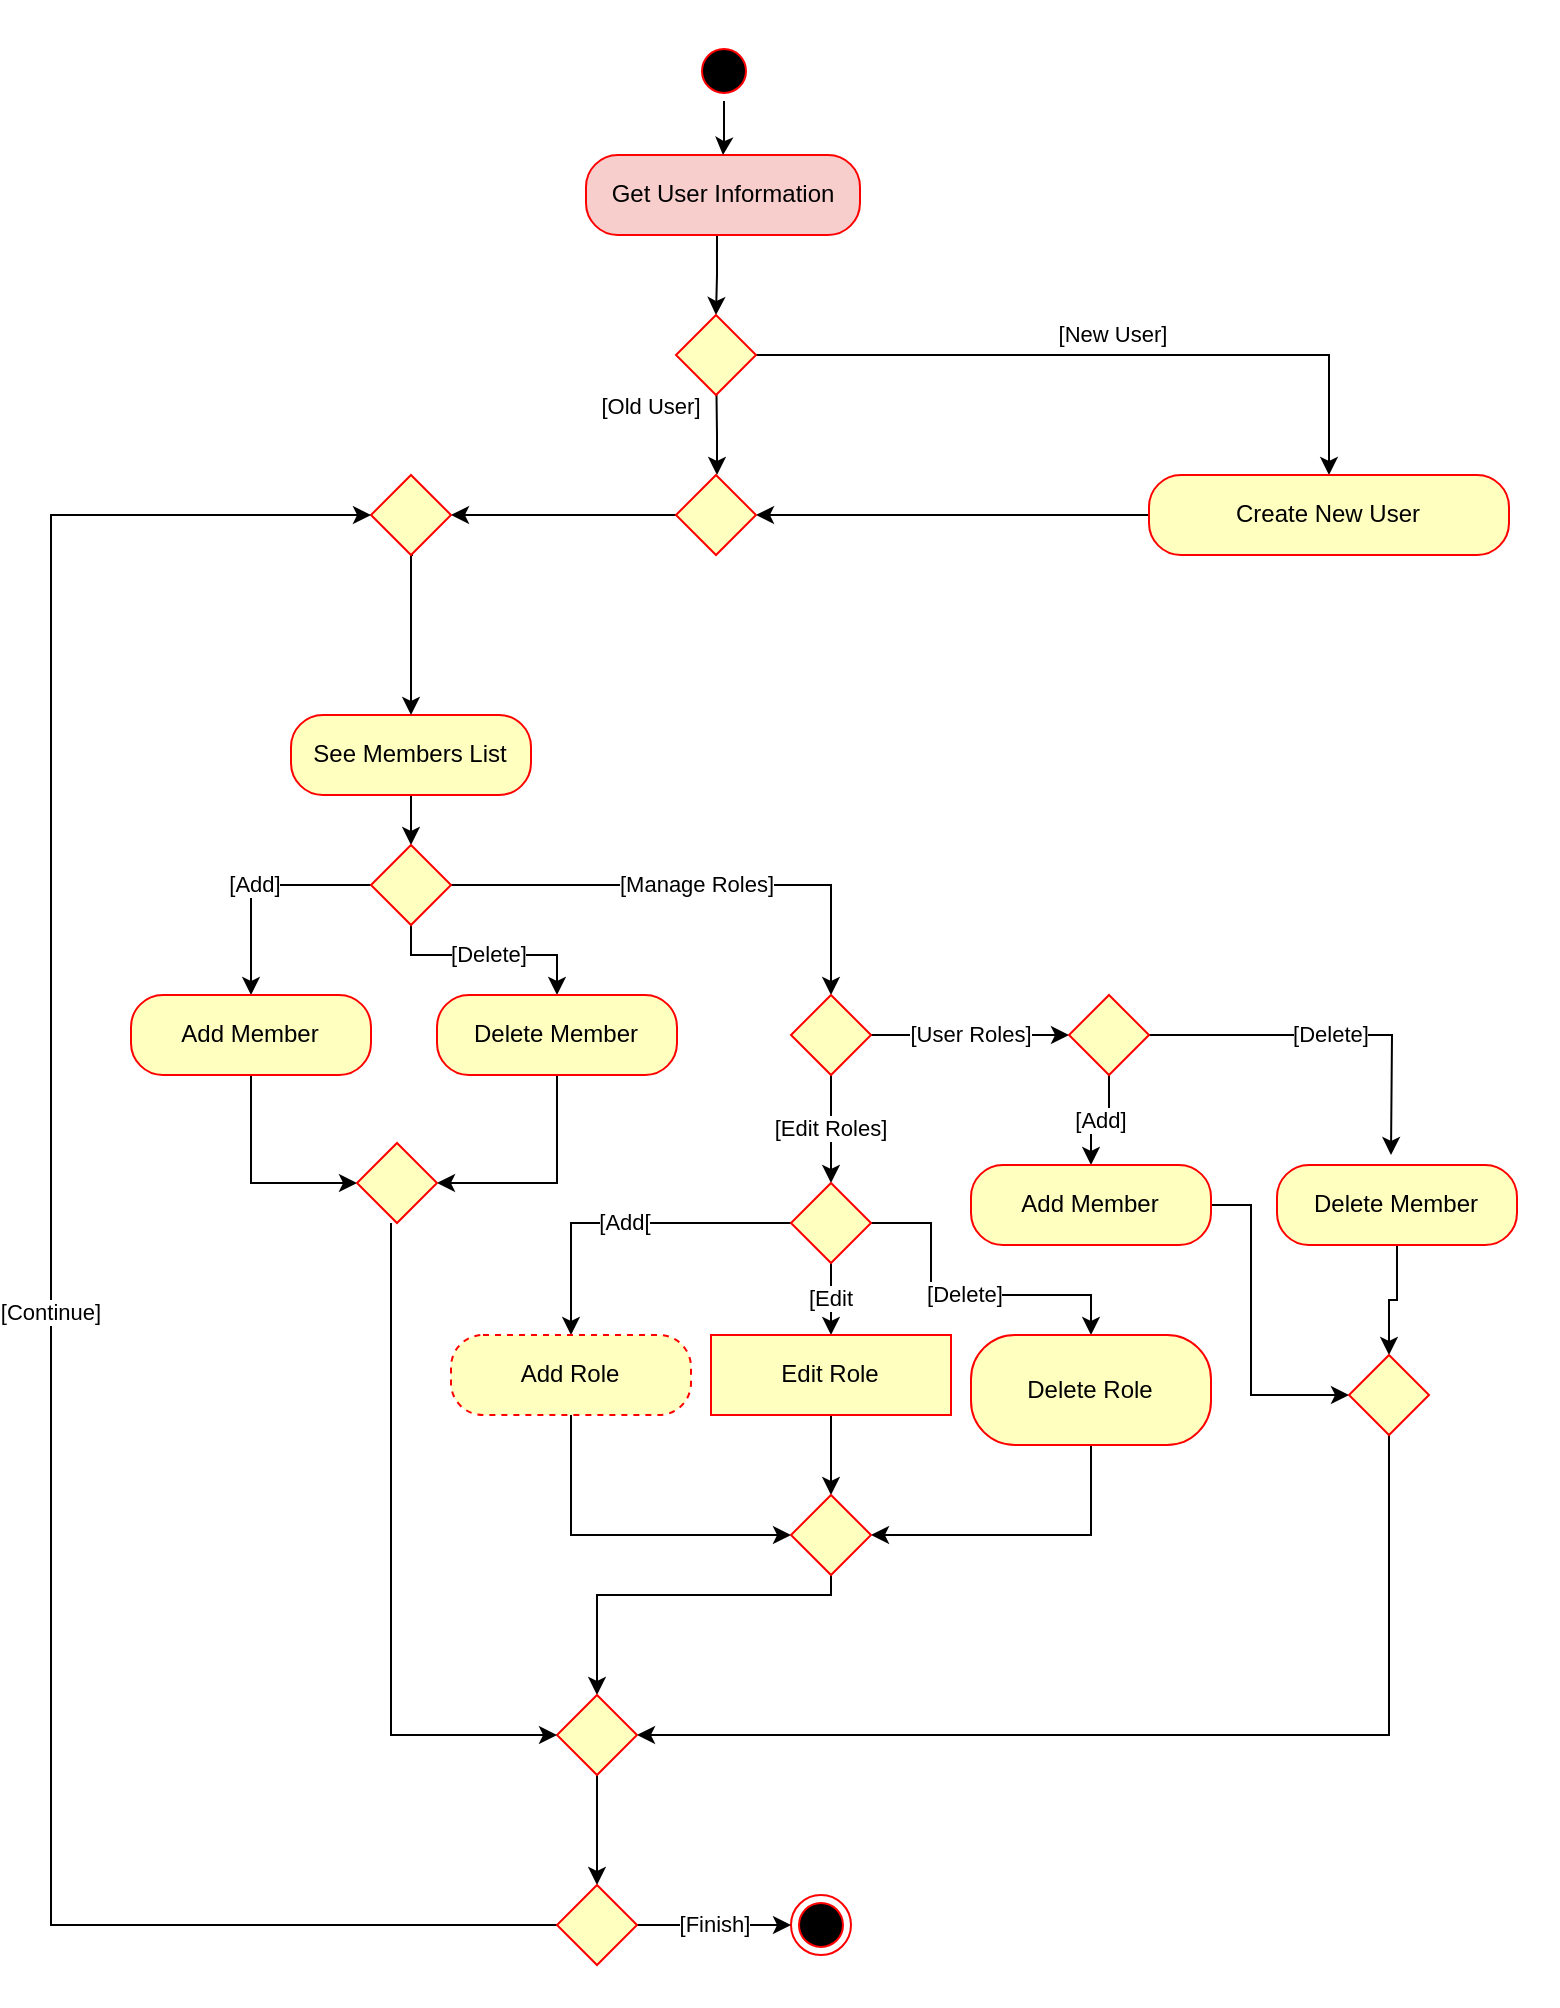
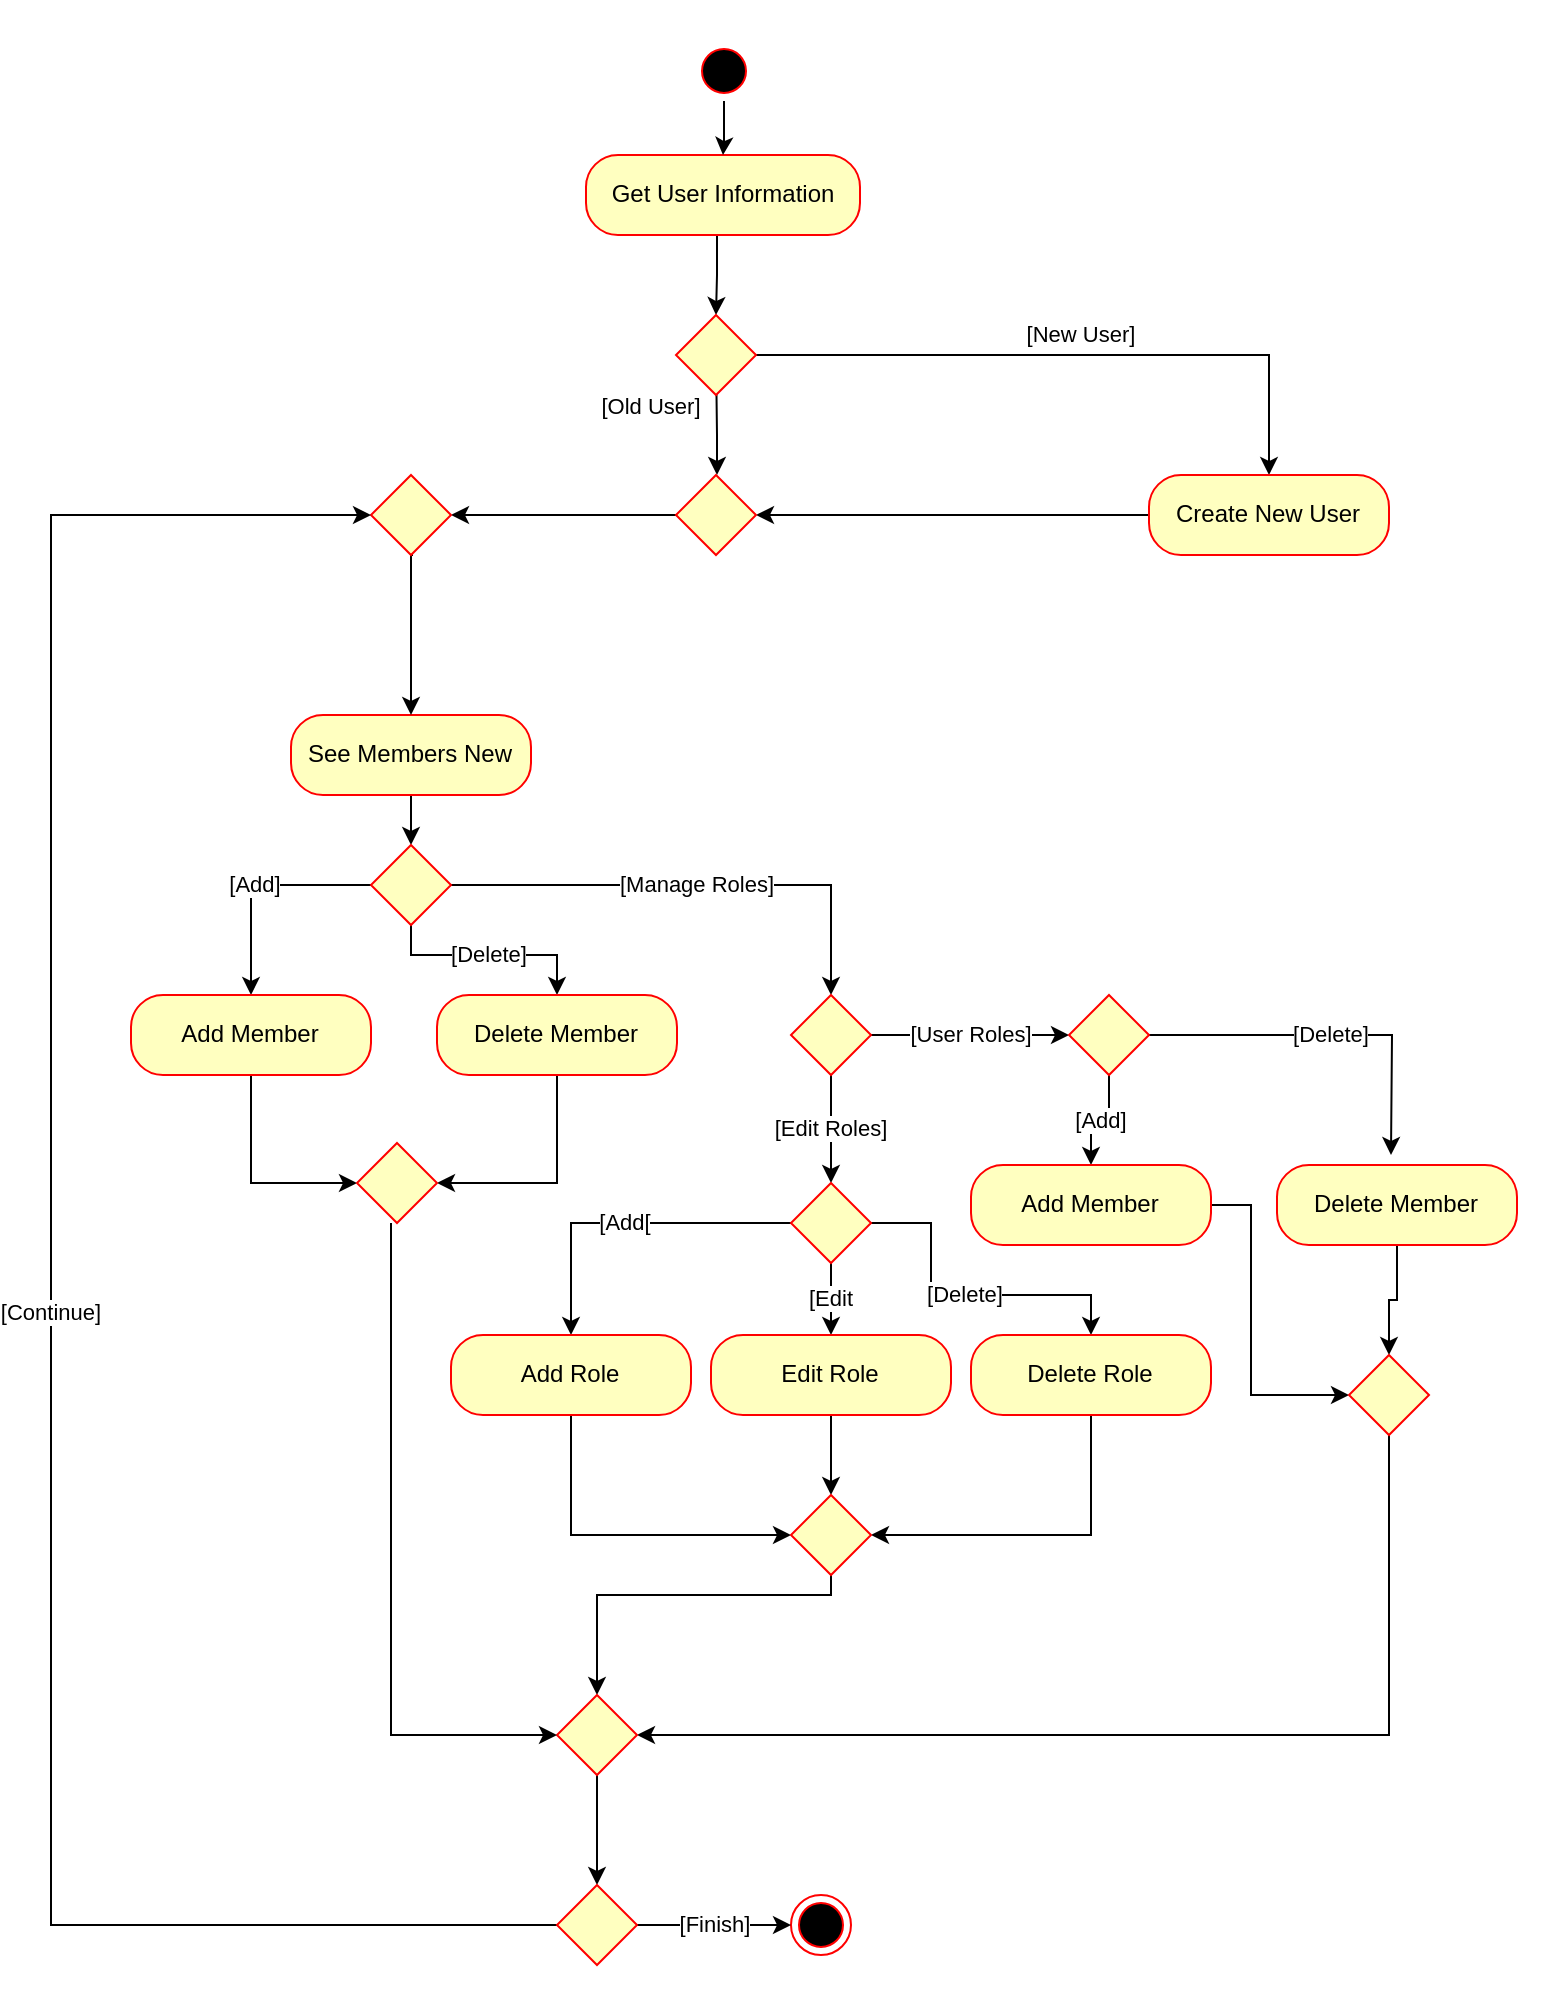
(723, 195) -> (723, 195)
(1329, 515) -> (1269, 515)
(411, 755) -> (411, 755)
(571, 1375) -> (571, 1375)
(831, 1375) -> (831, 1375)
(1091, 1390) -> (1091, 1375)
